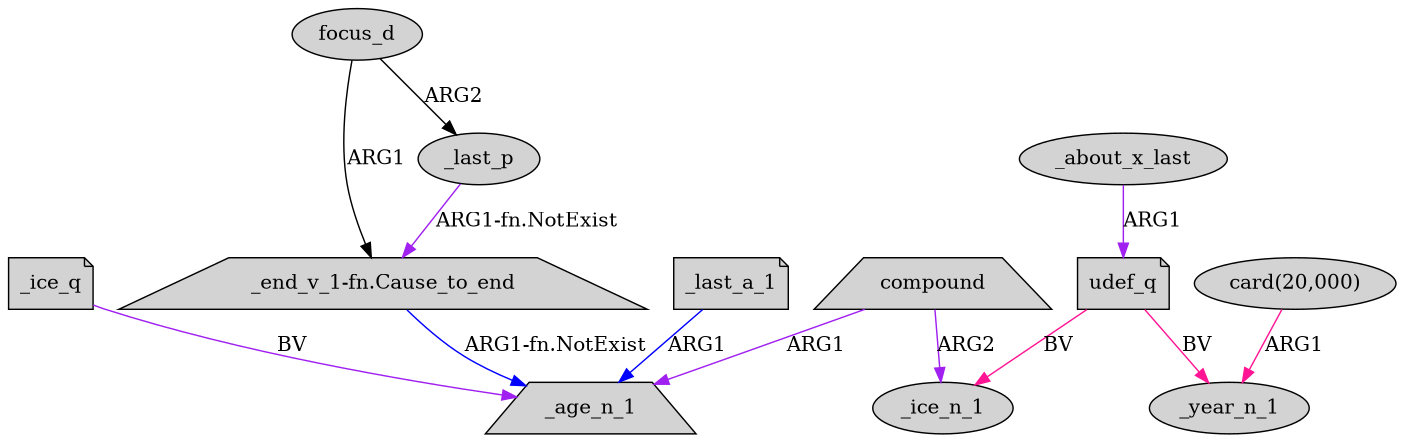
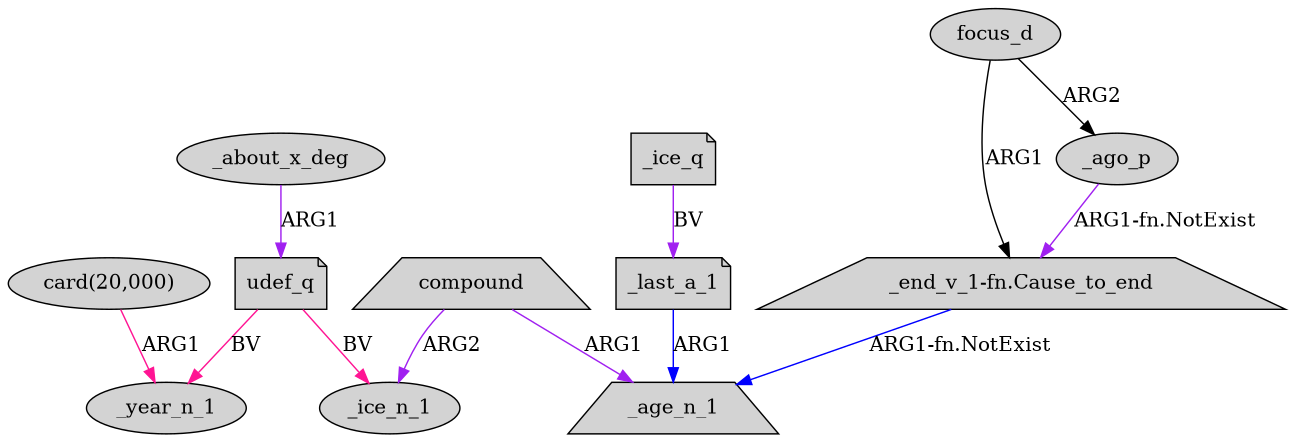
(479, 159) -> (1117, 159)
(1123, 159) -> (281, 159)
(296, 358) -> (673, 214)
